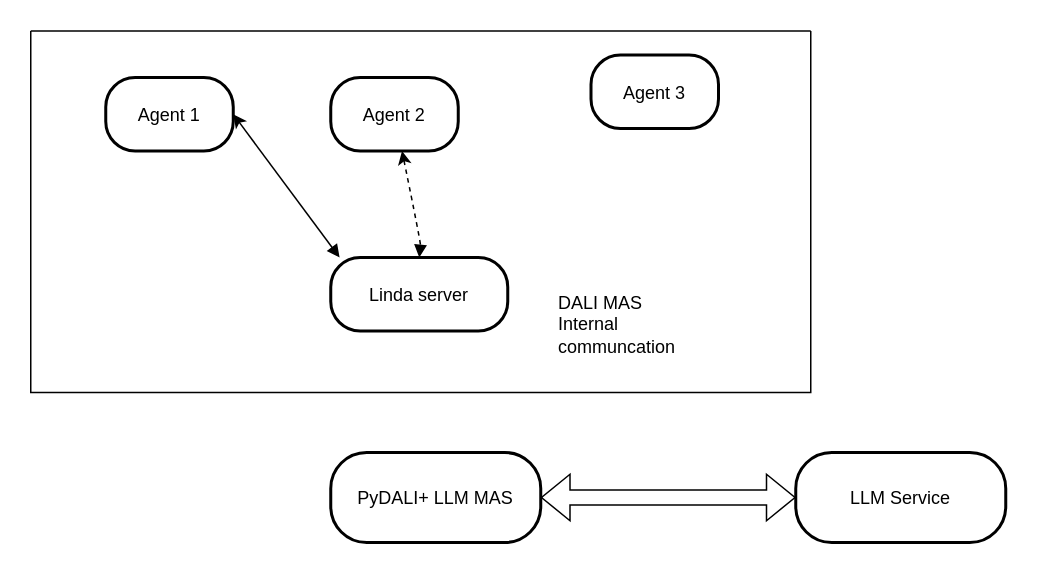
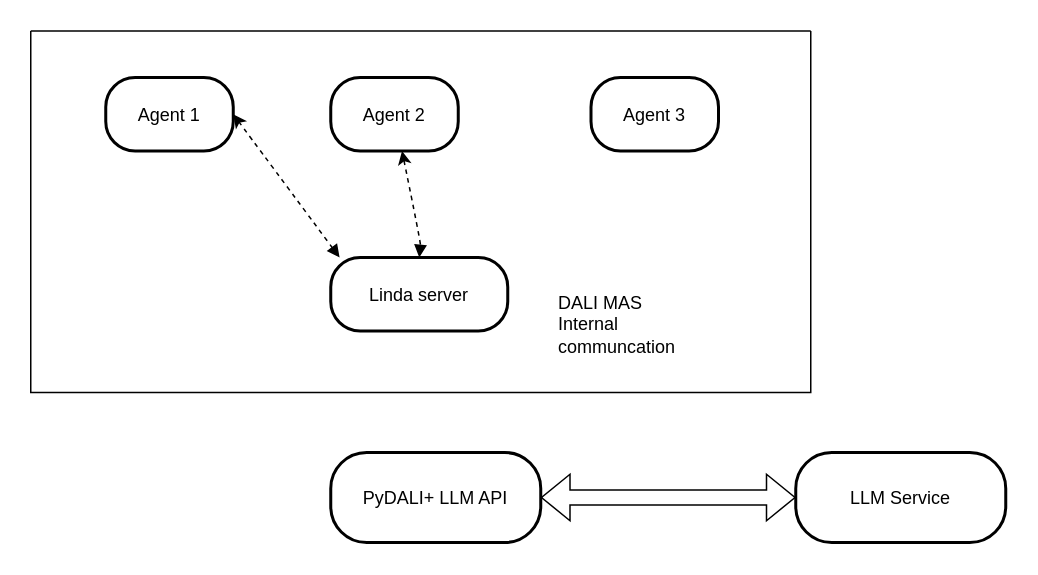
(655, 92) -> (655, 114)
(286, 185) -> (286, 185)
(435, 498) -> (435, 498)
